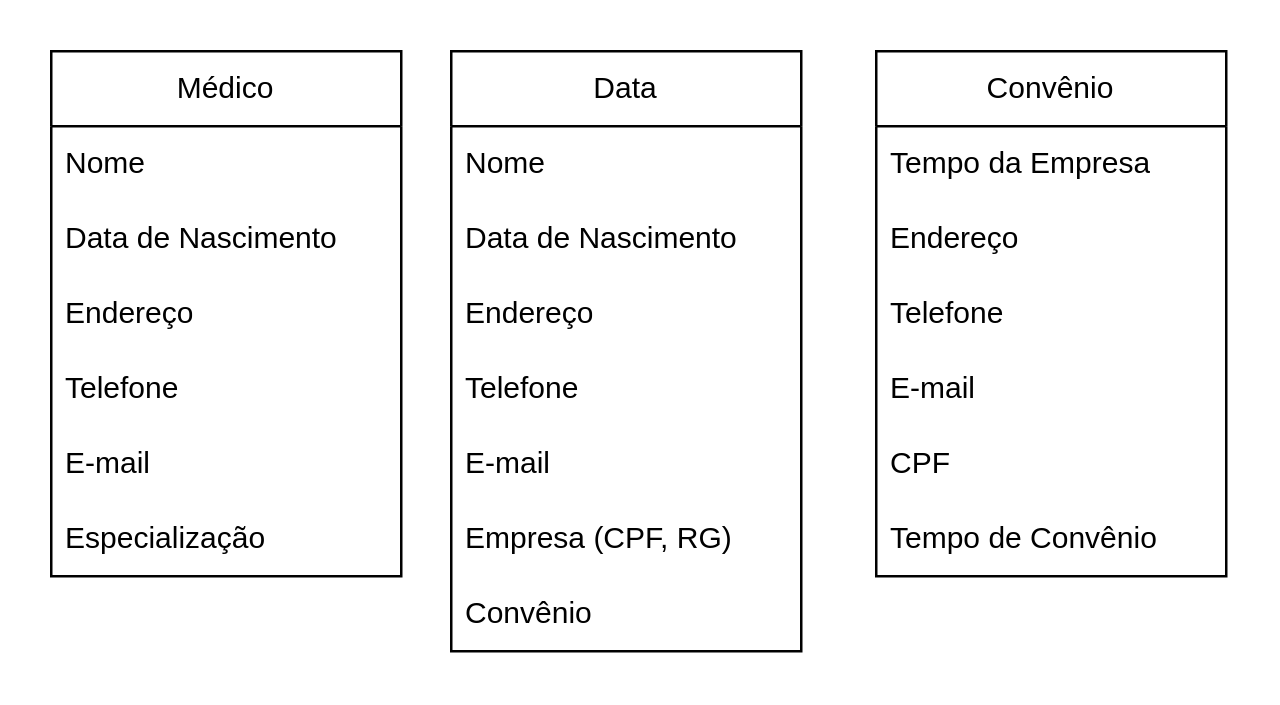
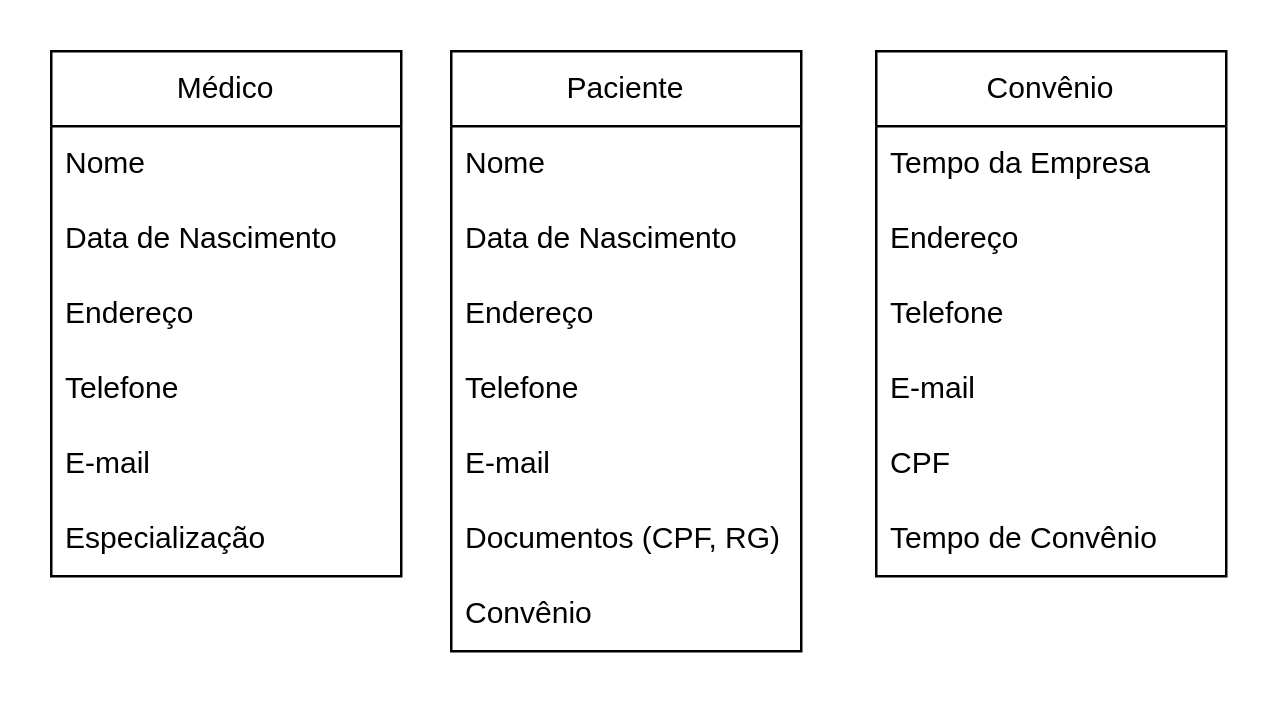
(626, 89) -> (626, 89)
(597, 539) -> (623, 539)
